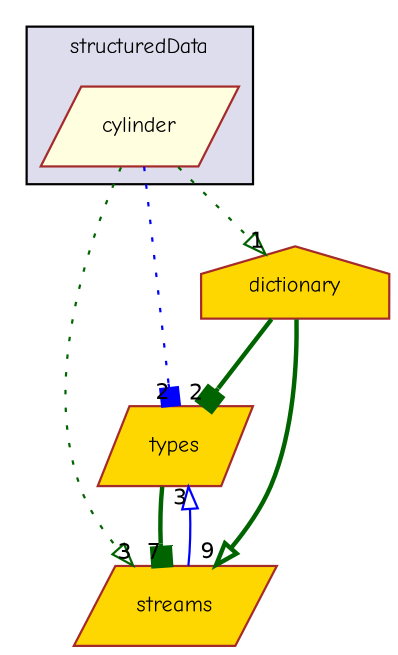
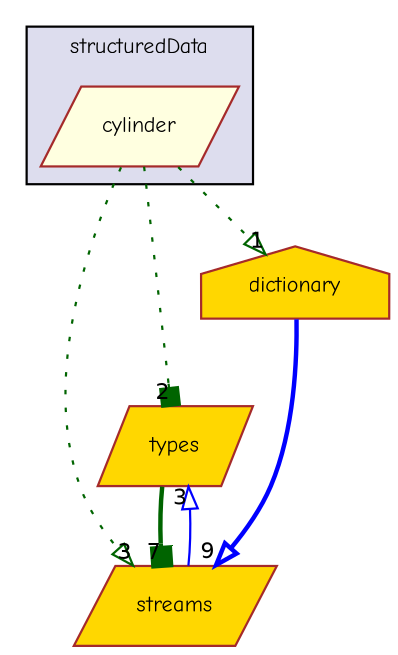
(156, 275) -> (156, 275)
(245, 354) -> none
(285, 440) -> (285, 440)
